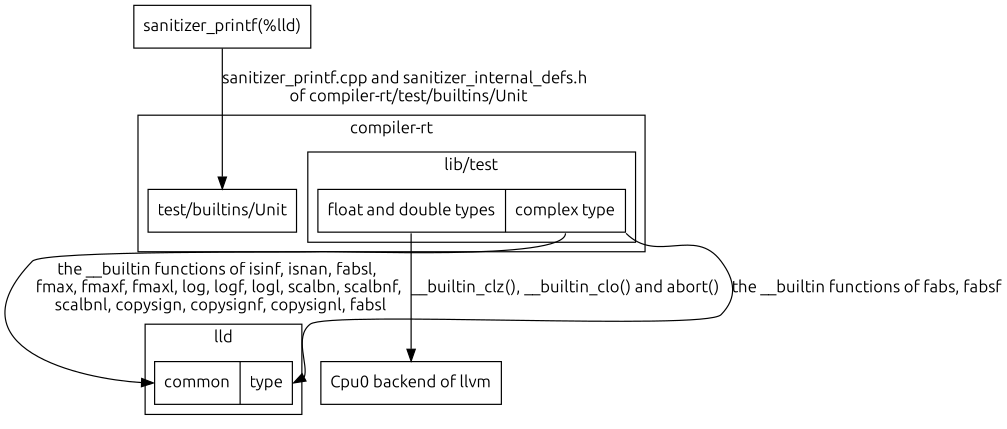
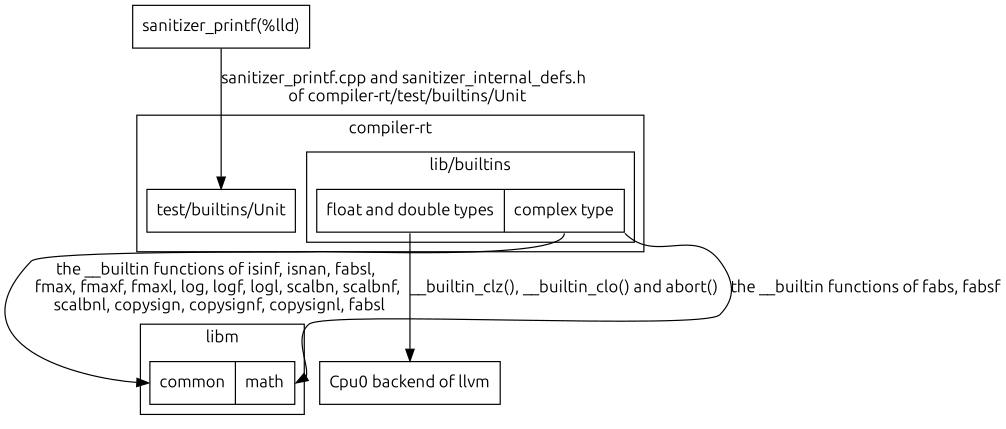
(472, 166) -> (471, 166)
(223, 338) -> (222, 338)
(266, 382) -> (265, 382)
